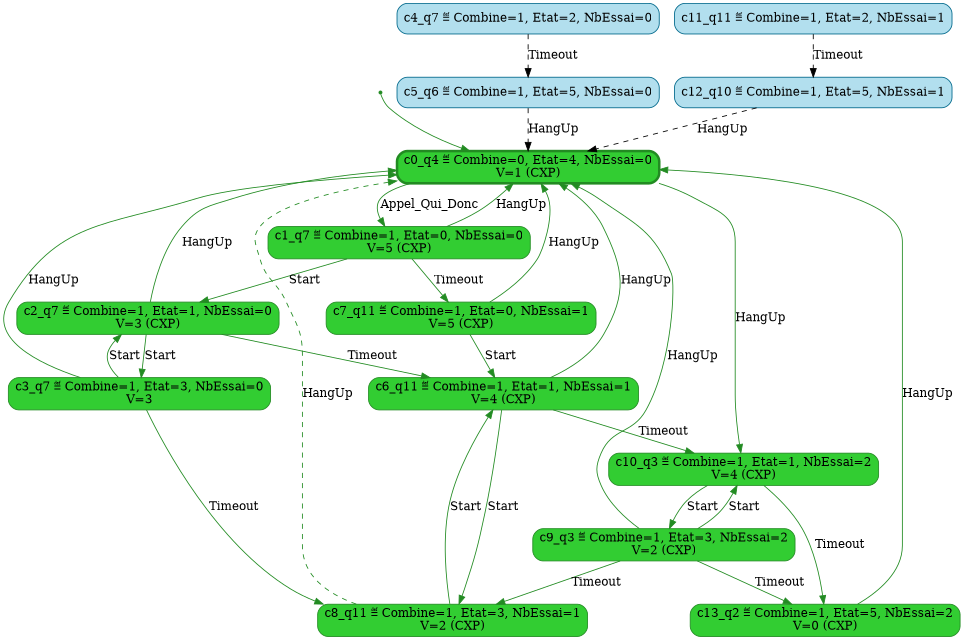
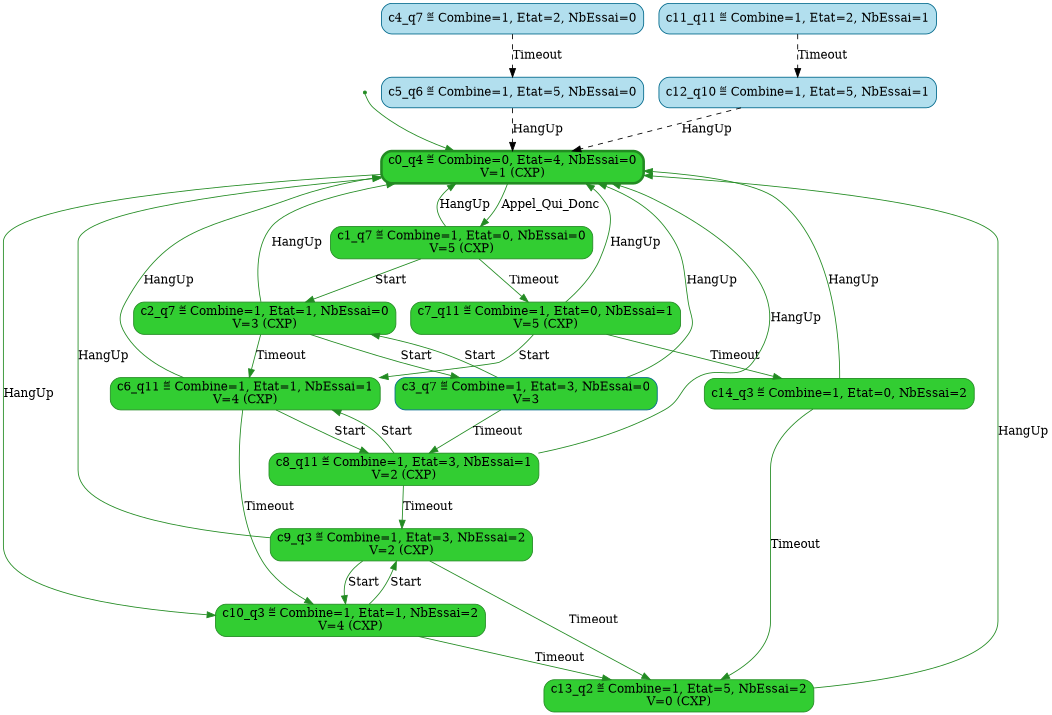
(302, 367) -> (757, 354)
(139, 394) -> (526, 394)
none -> (839, 394)
(562, 581) -> (403, 503)
